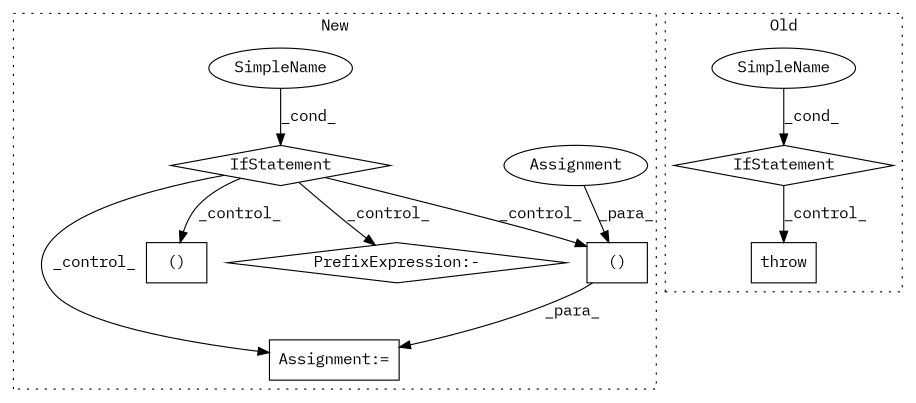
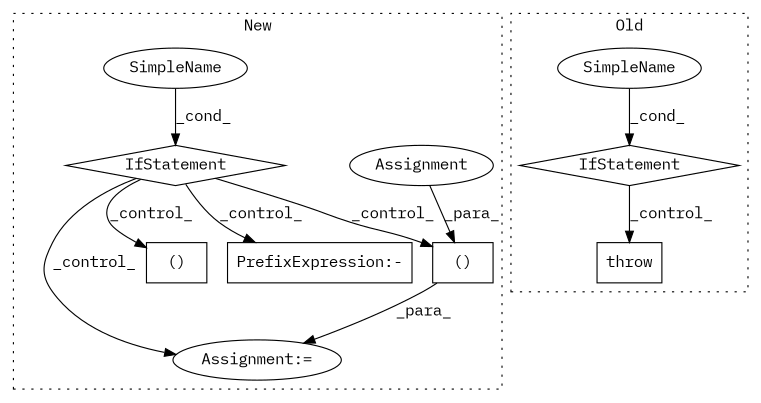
(397, 263) -> (320, 263)
(334, 360) -> (257, 360)
